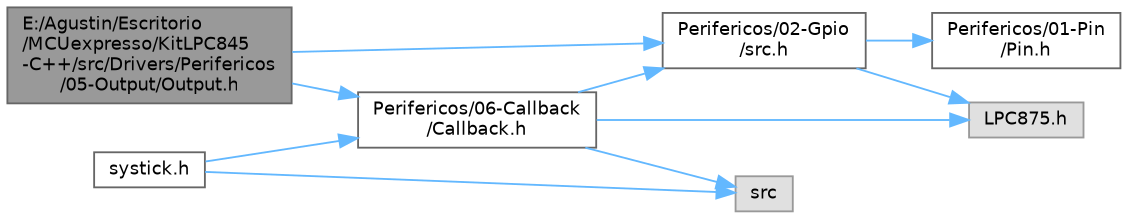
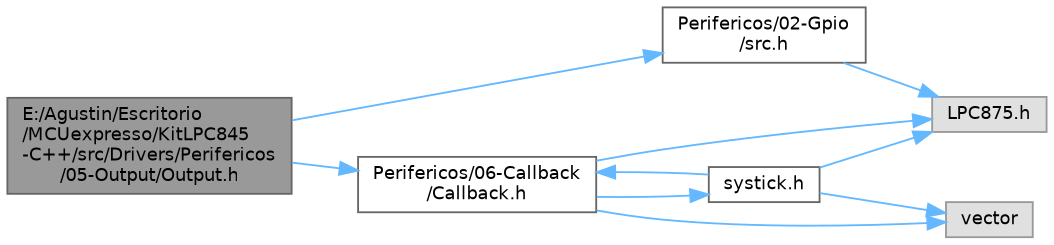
(1026, 41) -> none
(611, 83) -> (643, 197)
none -> (867, 153)
(764, 194) -> (989, 220)
